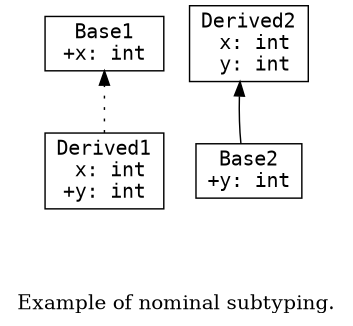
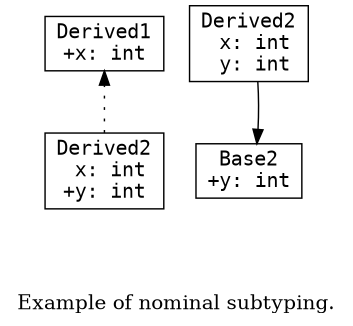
(104, 44) -> (104, 44)
(239, 120) -> (259, 105)
(104, 171) -> (104, 171)
